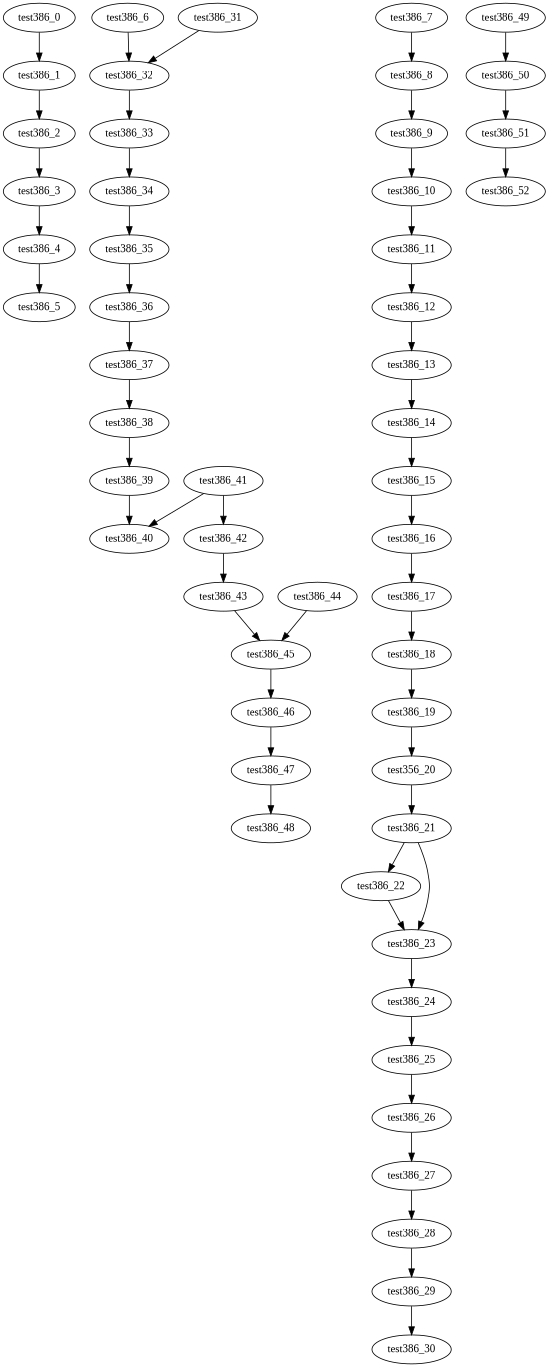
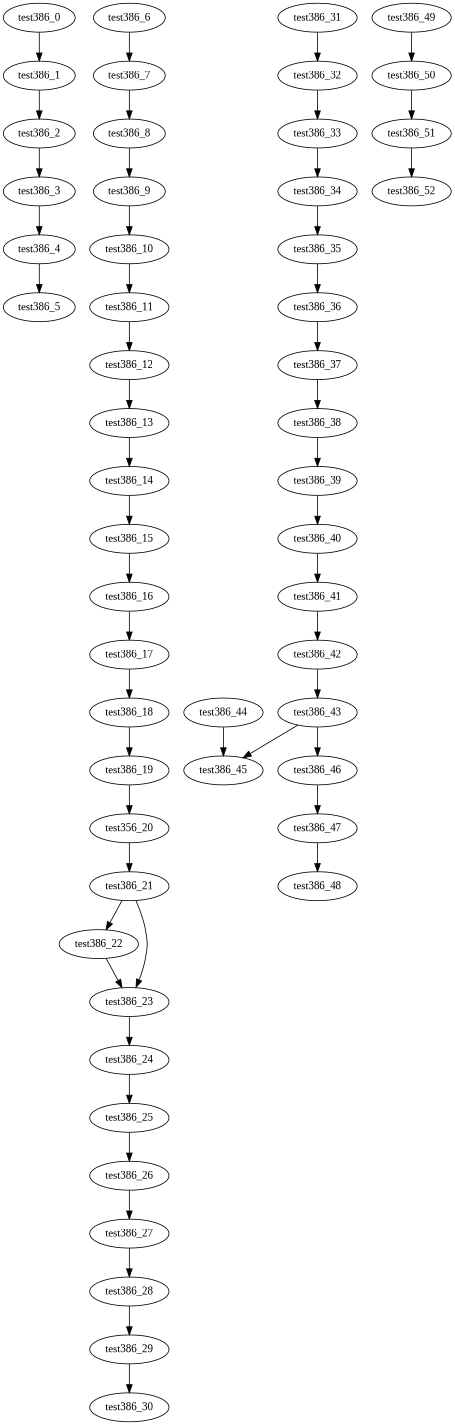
(128, 43) -> (129, 43)
(180, 508) -> (318, 564)
(271, 680) -> (318, 737)
